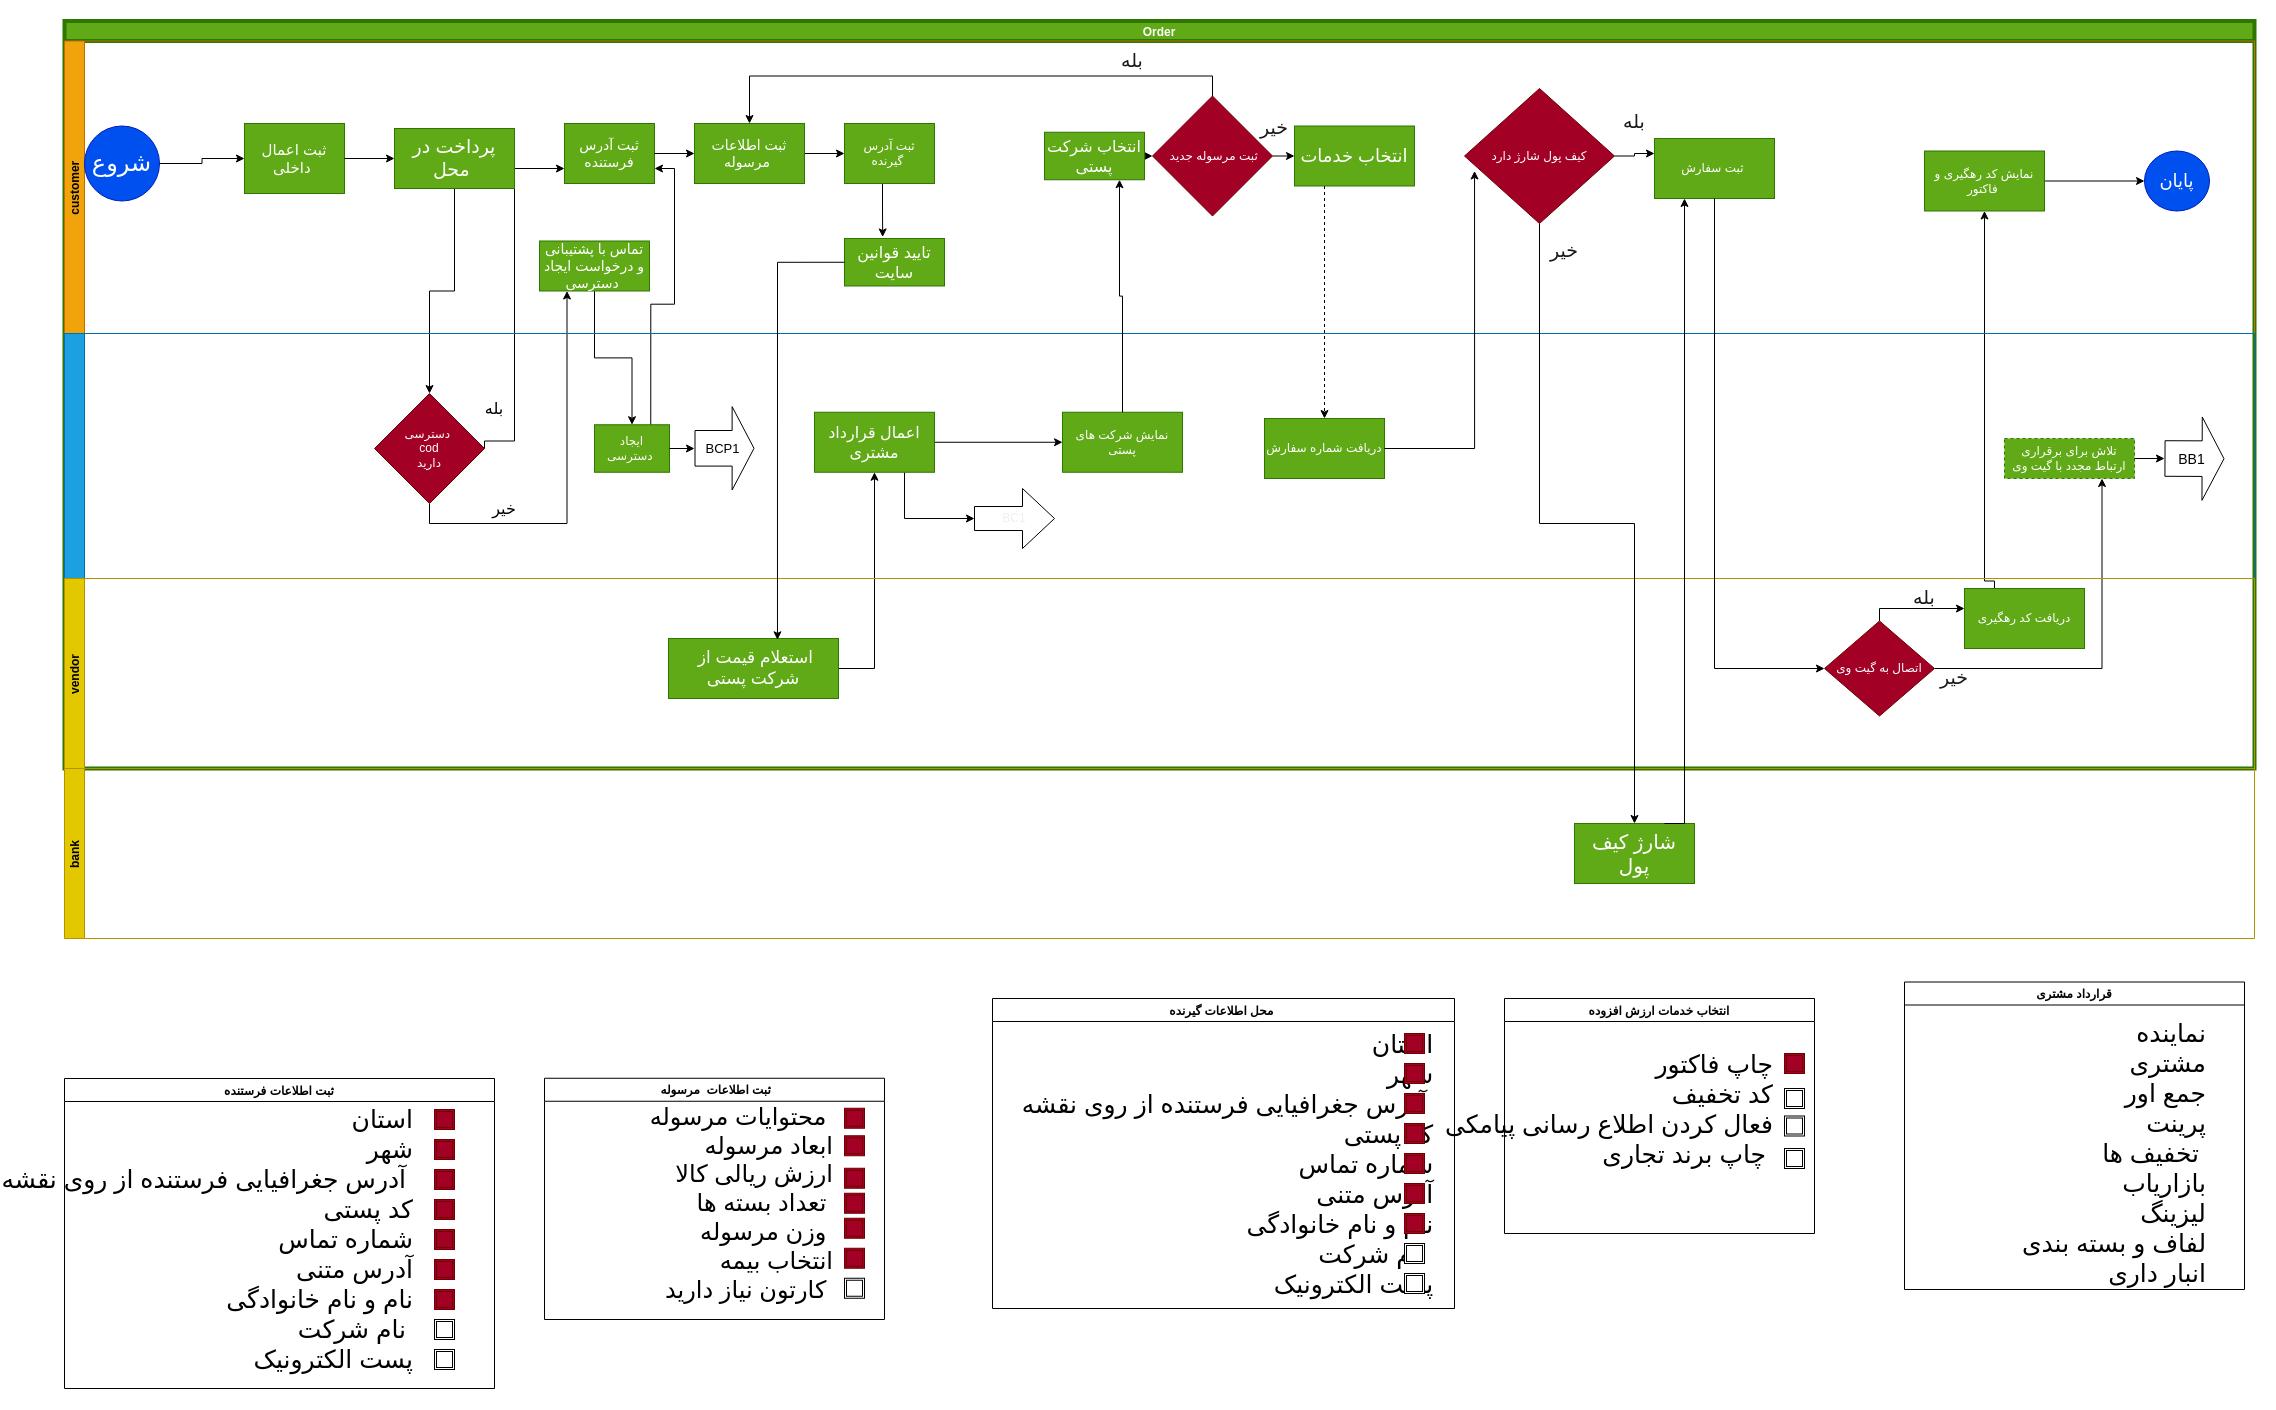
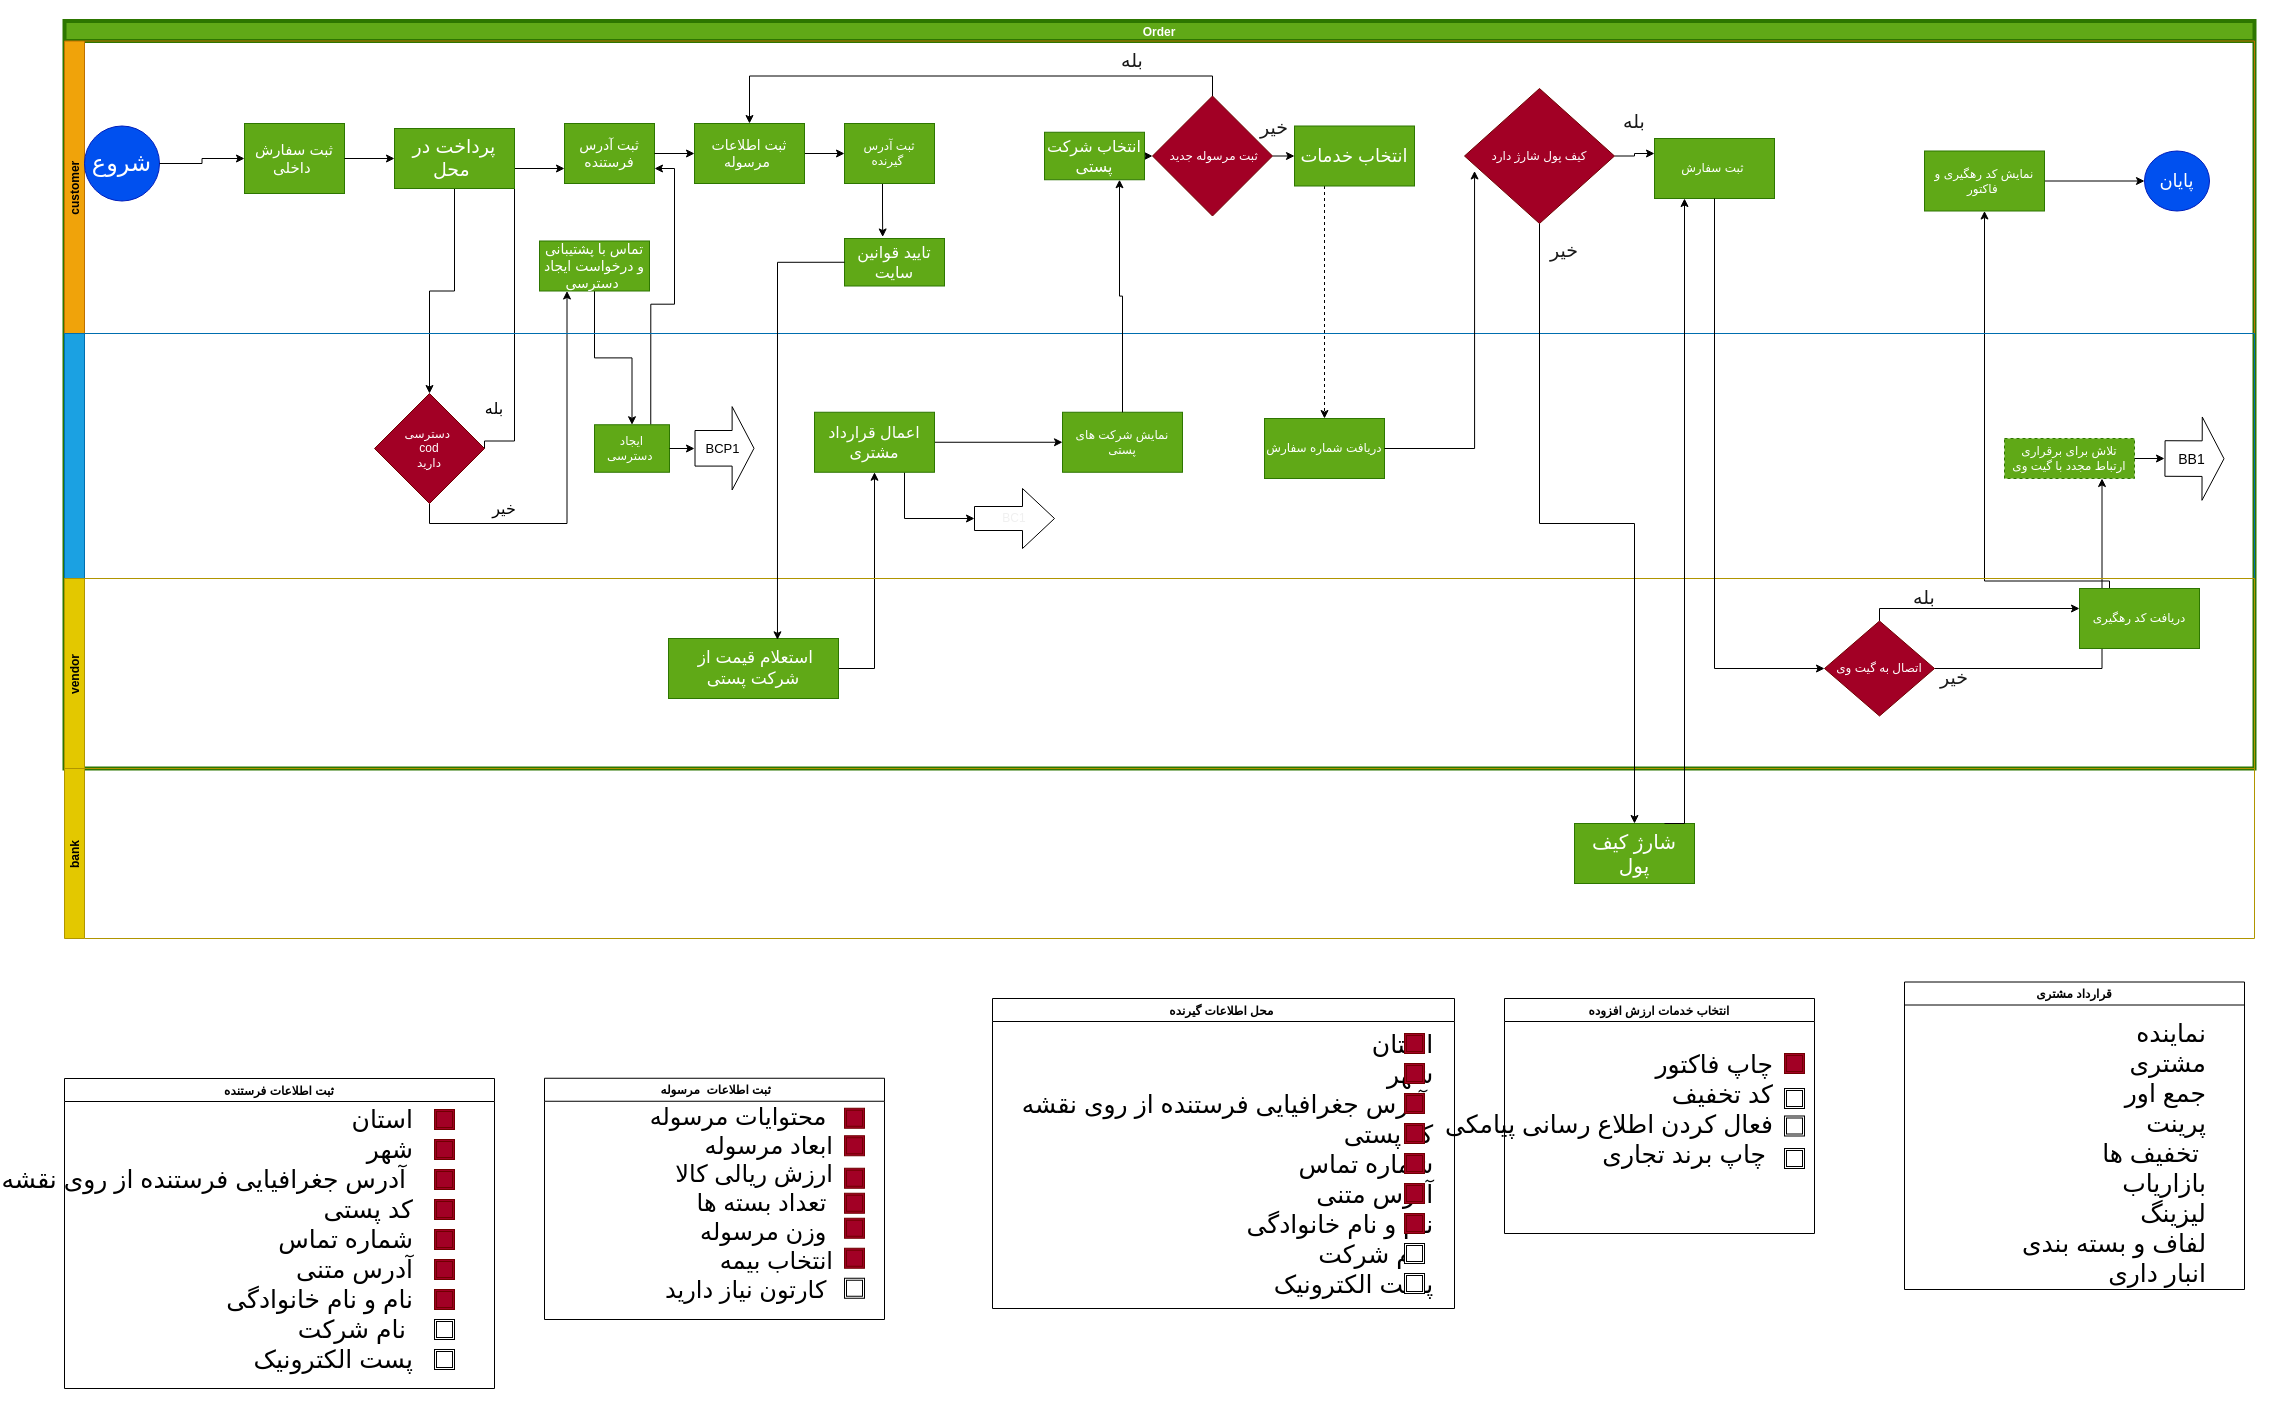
(295, 159) -> (295, 159)
(2025, 619) -> (2140, 619)
